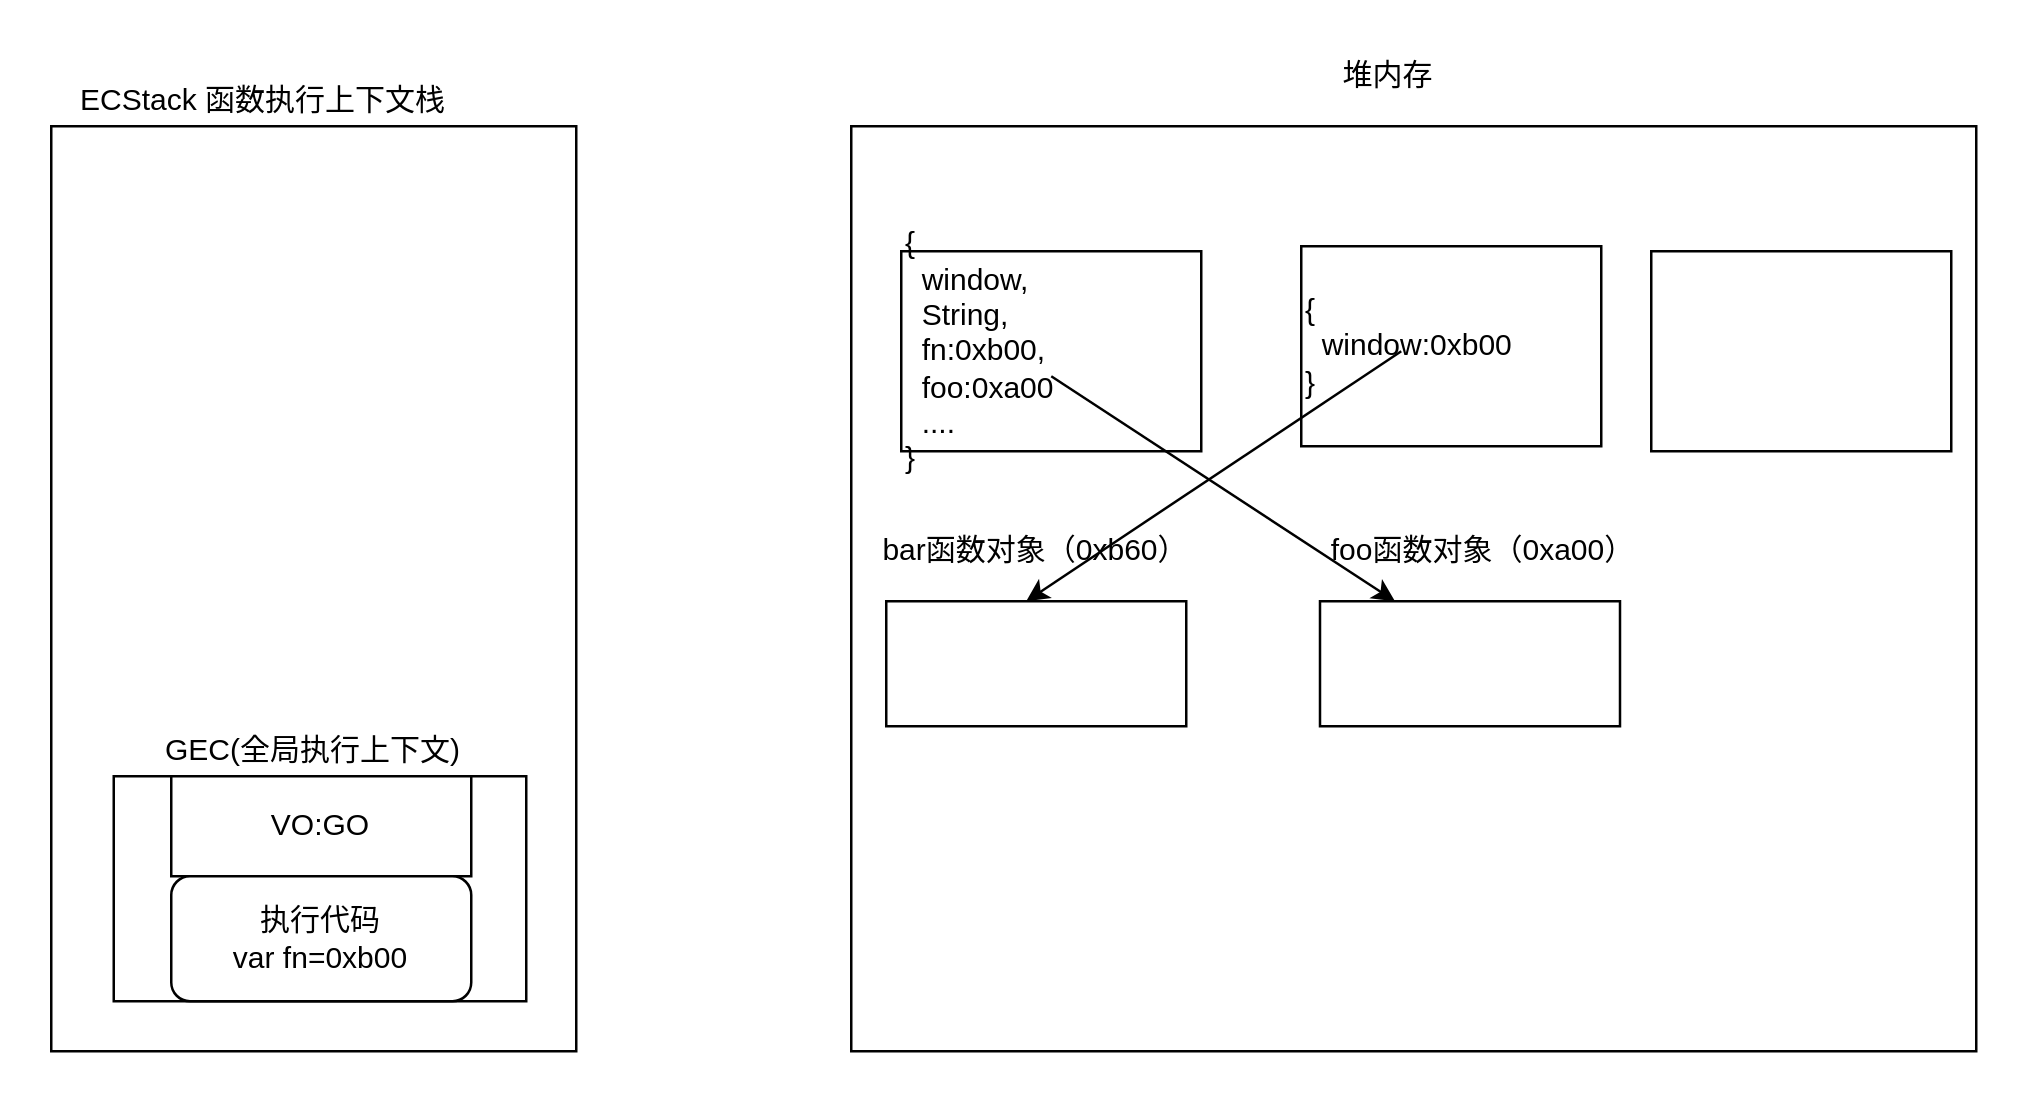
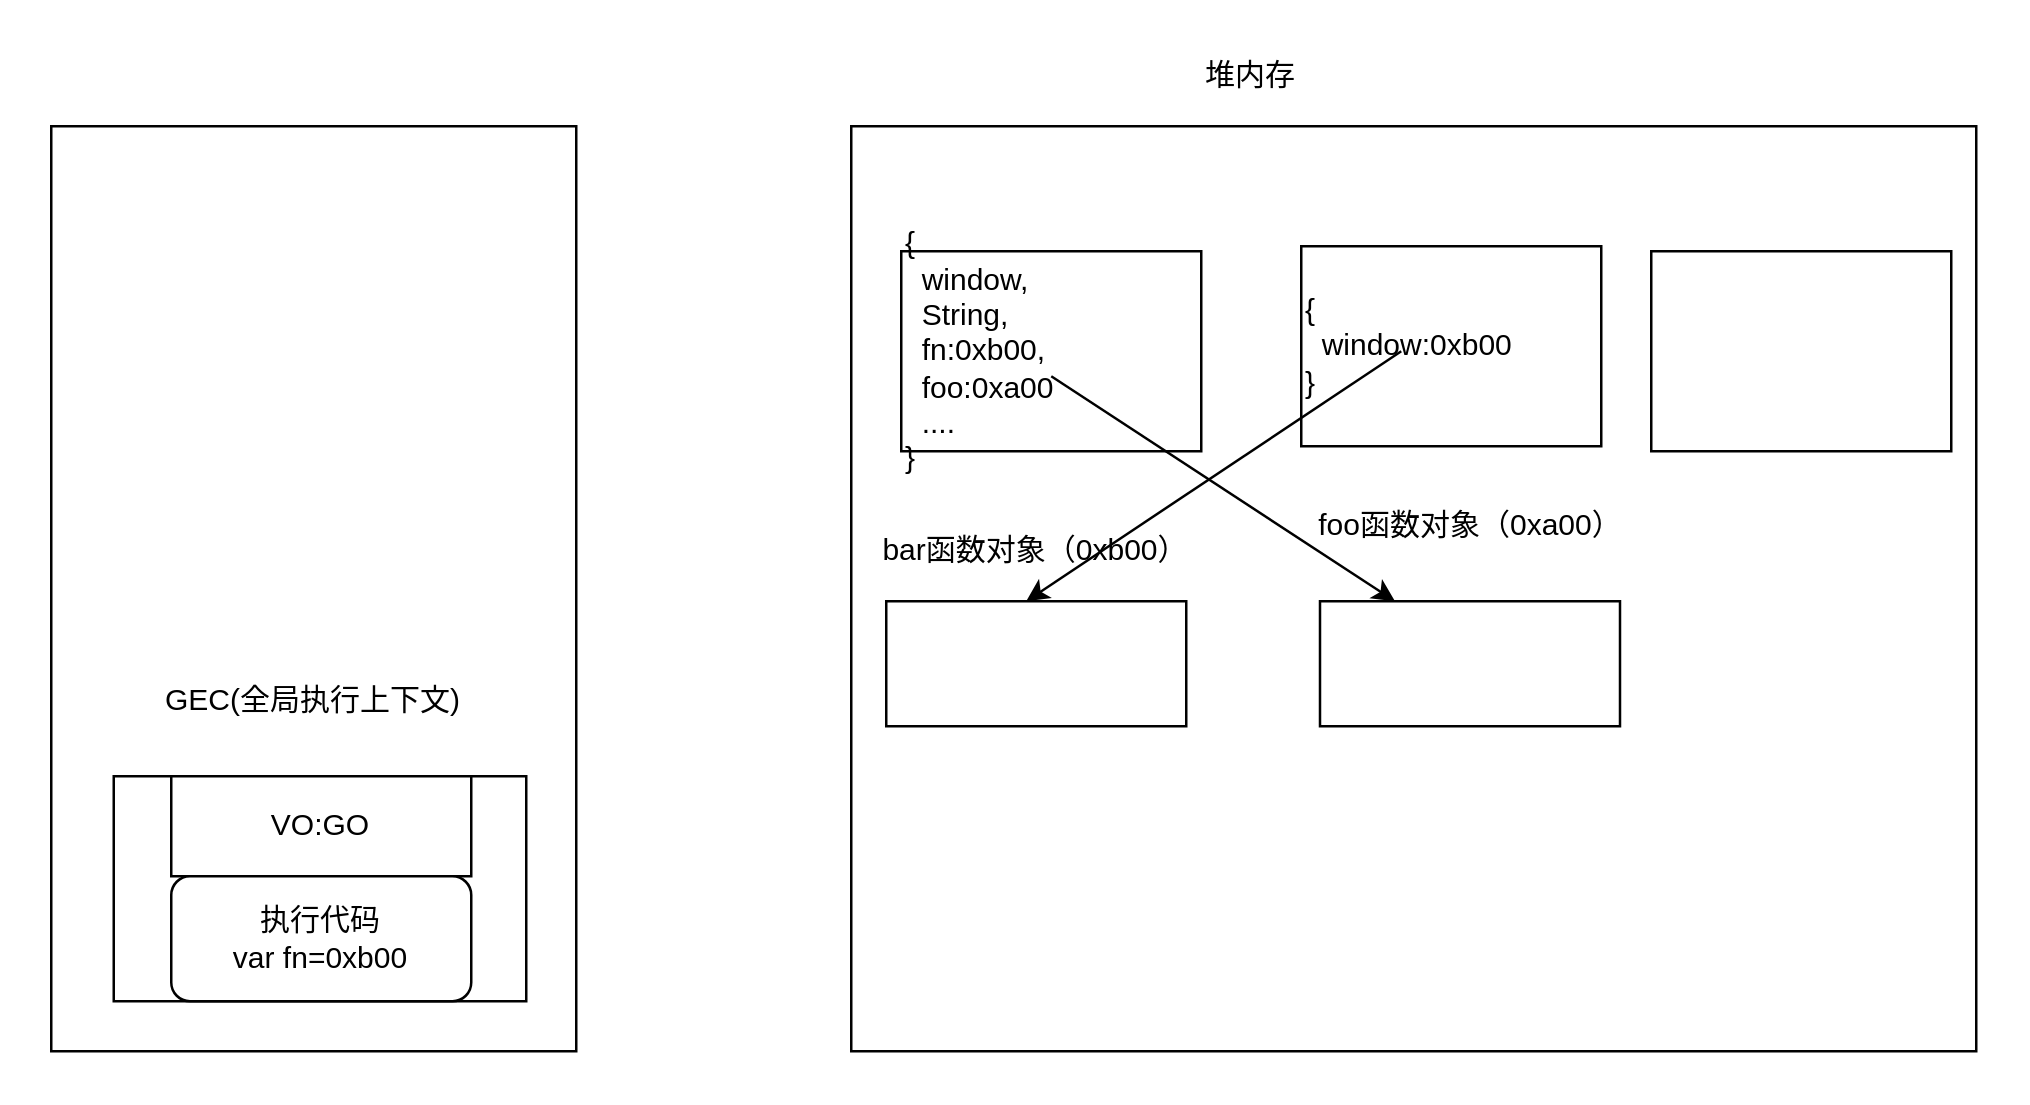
(1389, 76) -> (1251, 76)
(264, 101) -> none
(1036, 551) -> (1036, 551)
(1483, 551) -> (1470, 526)
(314, 751) -> (314, 701)
